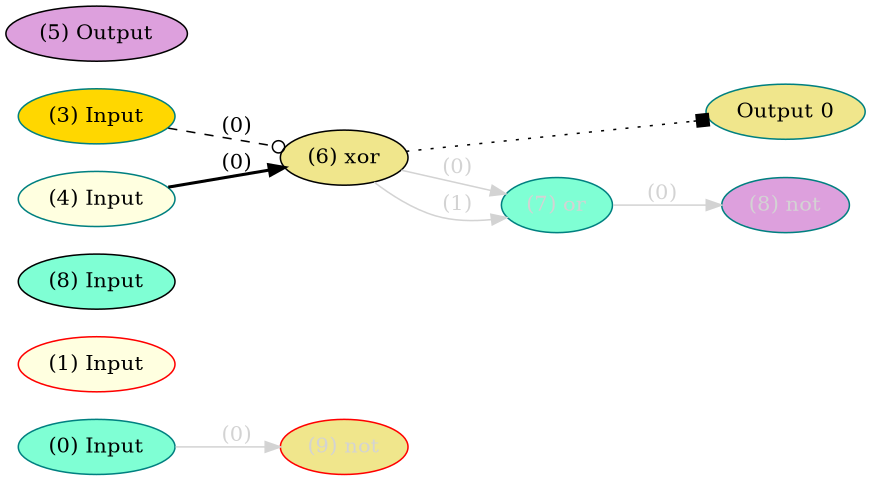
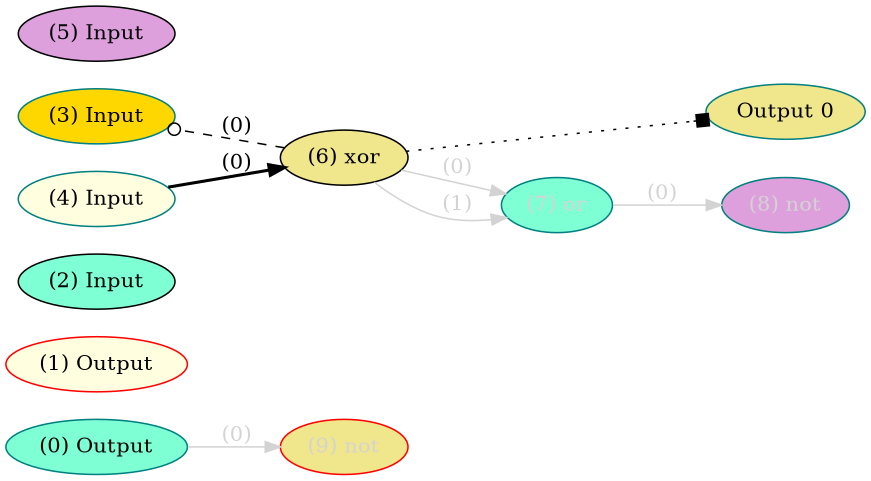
(97, 34) -> (97, 34)
(220, 137) -> (233, 139)
(97, 282) -> (97, 282)
(97, 364) -> (97, 364)
(97, 447) -> (97, 447)
